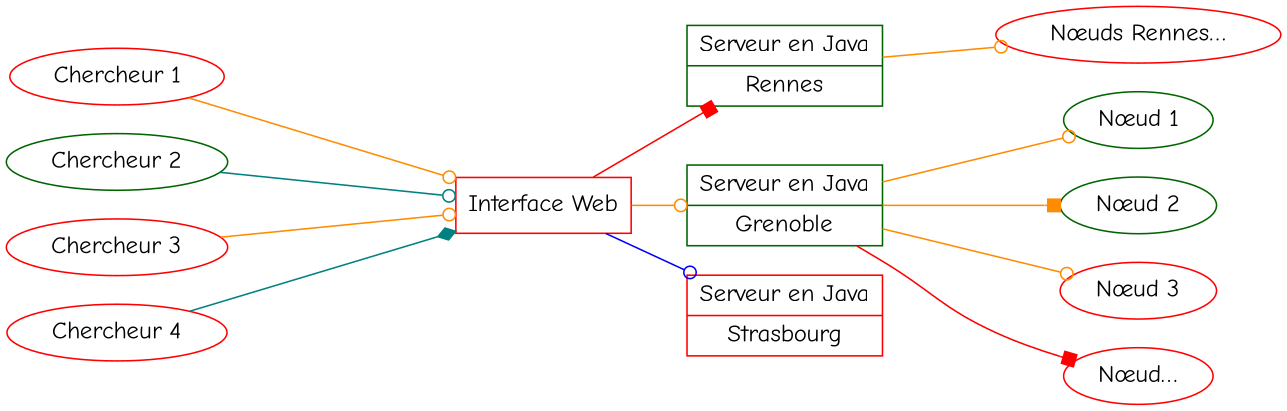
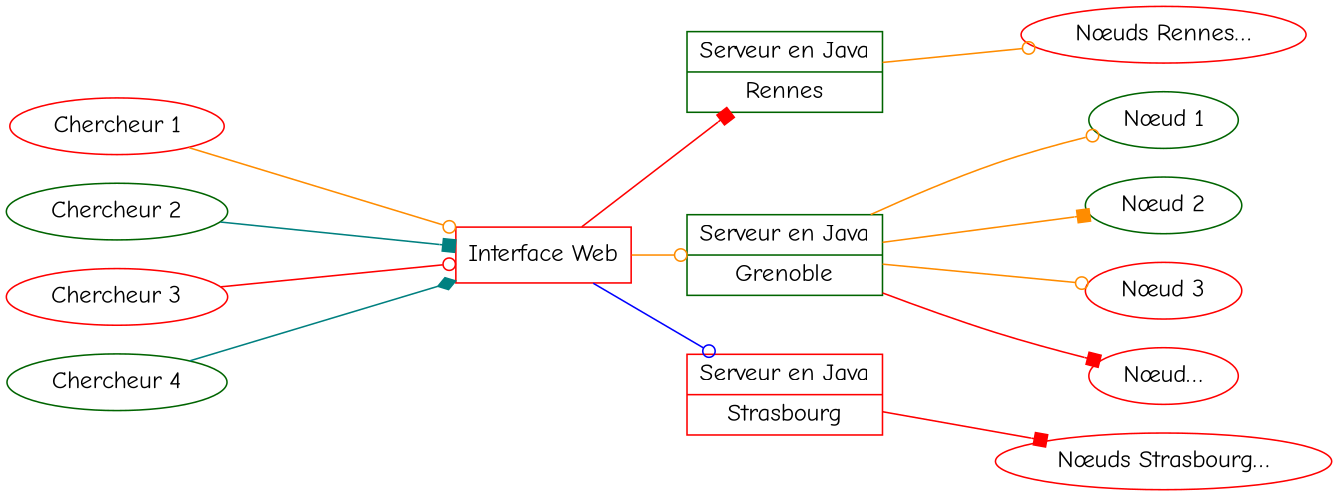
(332, 184) -> (330, 233)
(332, 226) -> (332, 276)
(117, 333) -> (117, 382)
none -> (1164, 461)
